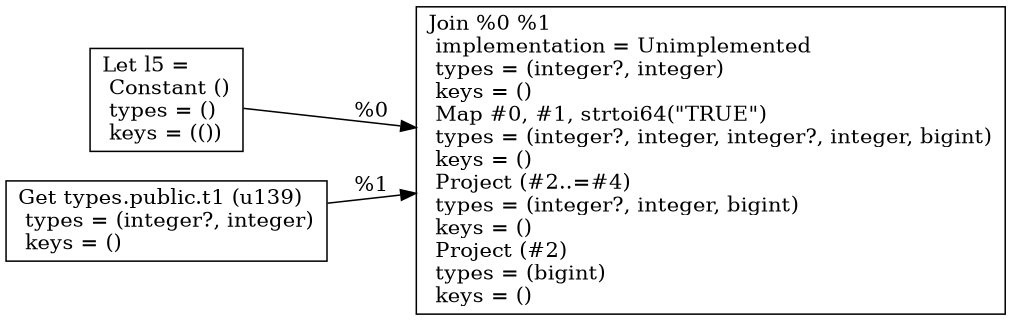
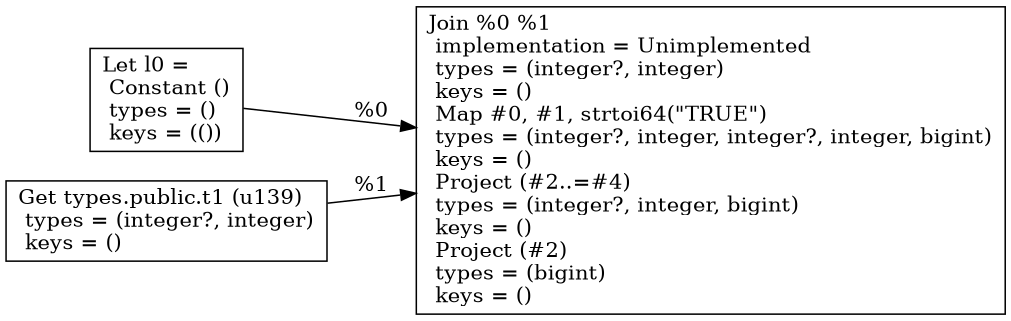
(167, 100) -> (167, 100)
